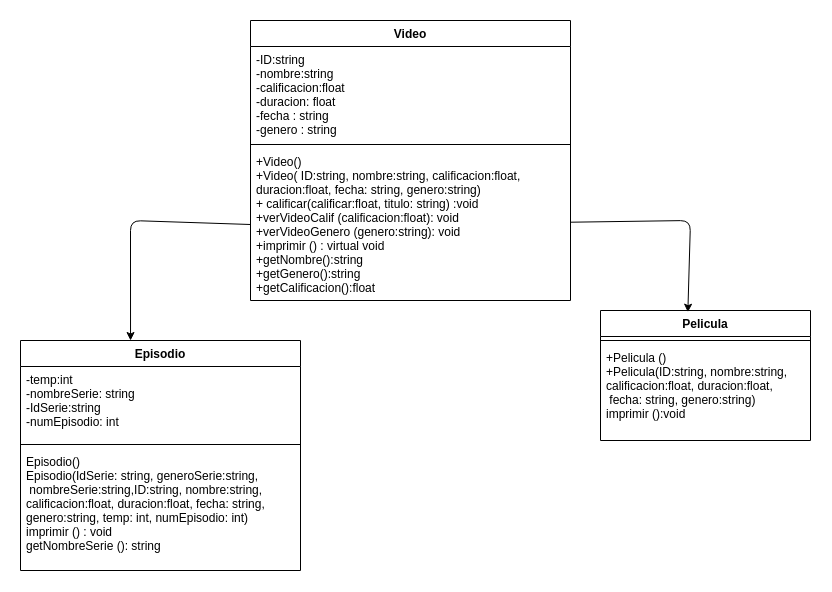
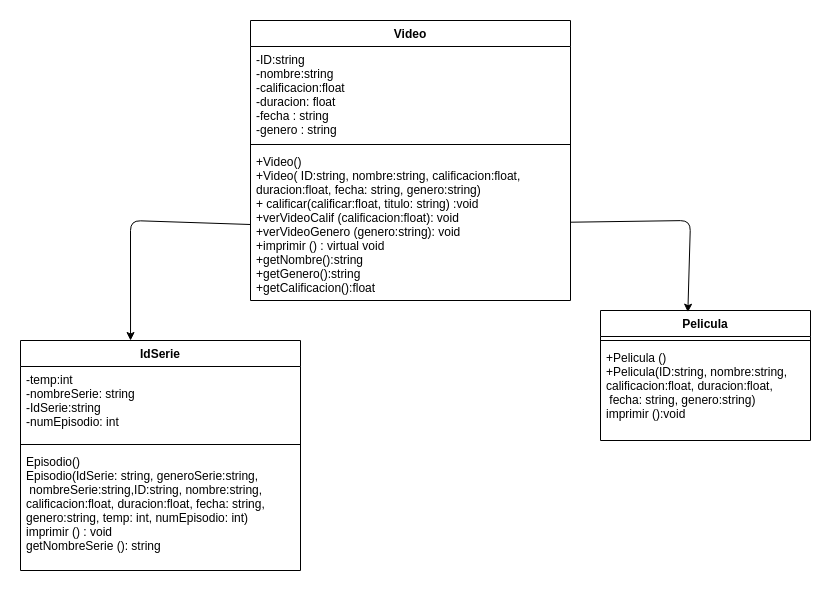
(160, 354) -> (160, 354)
